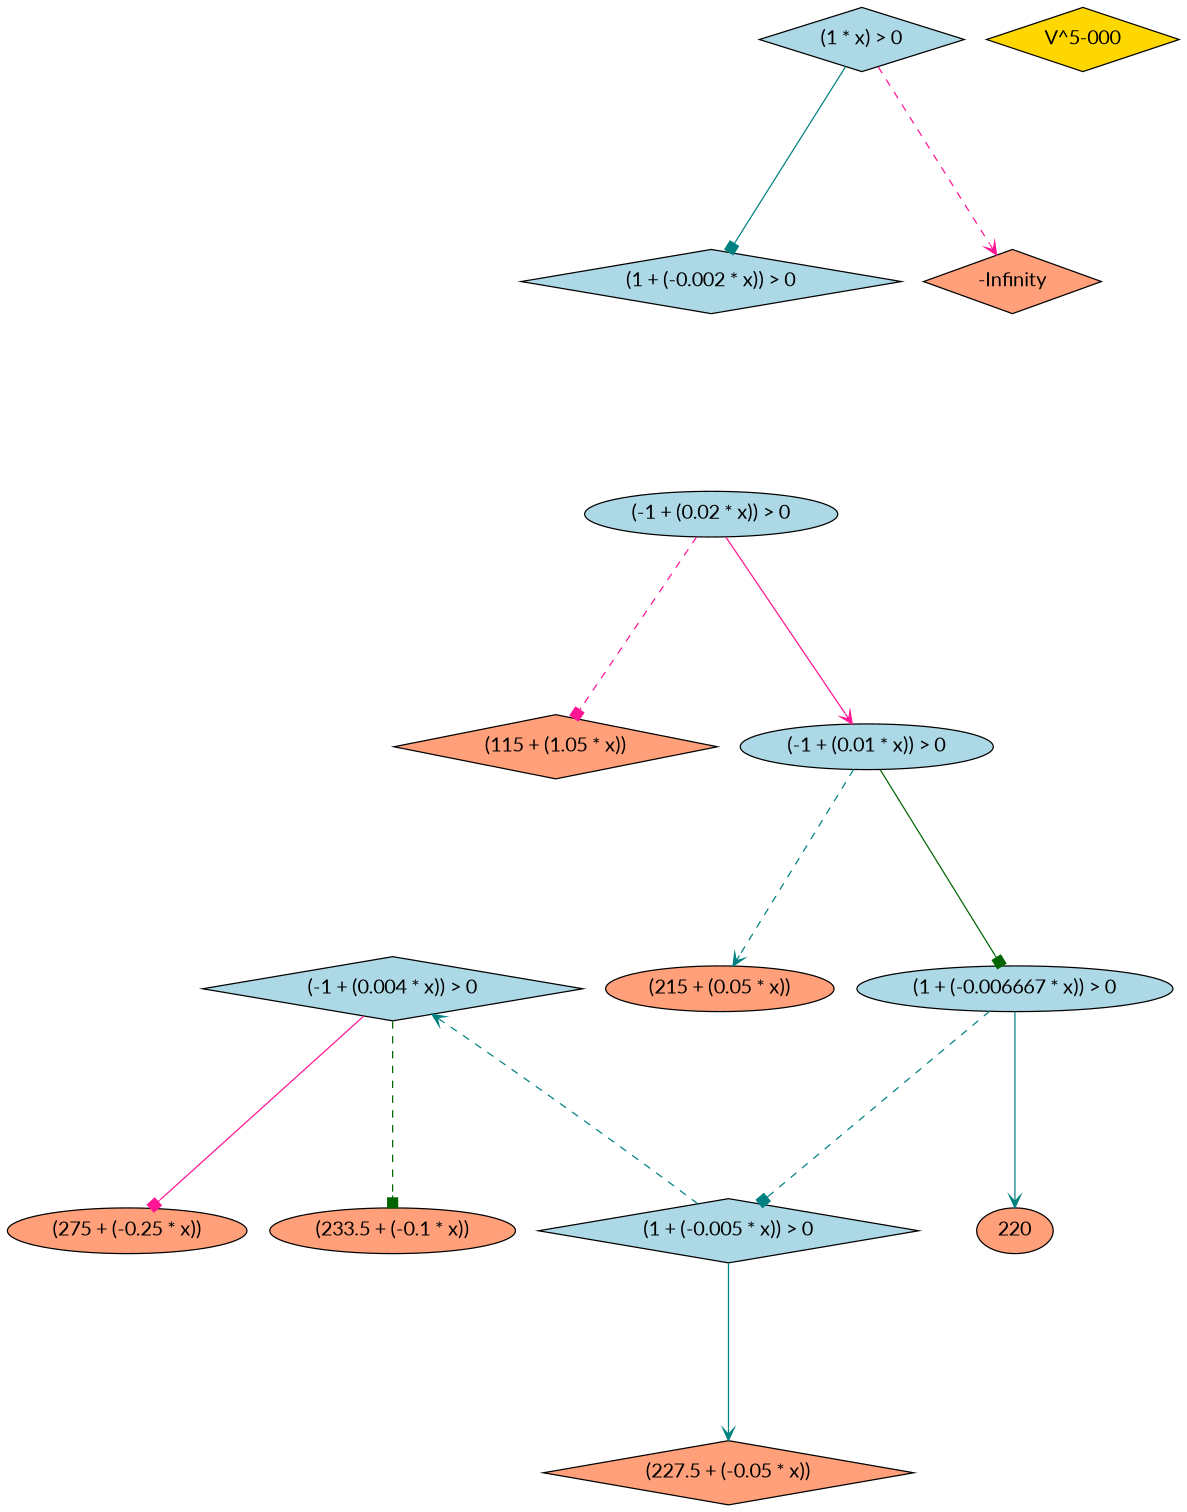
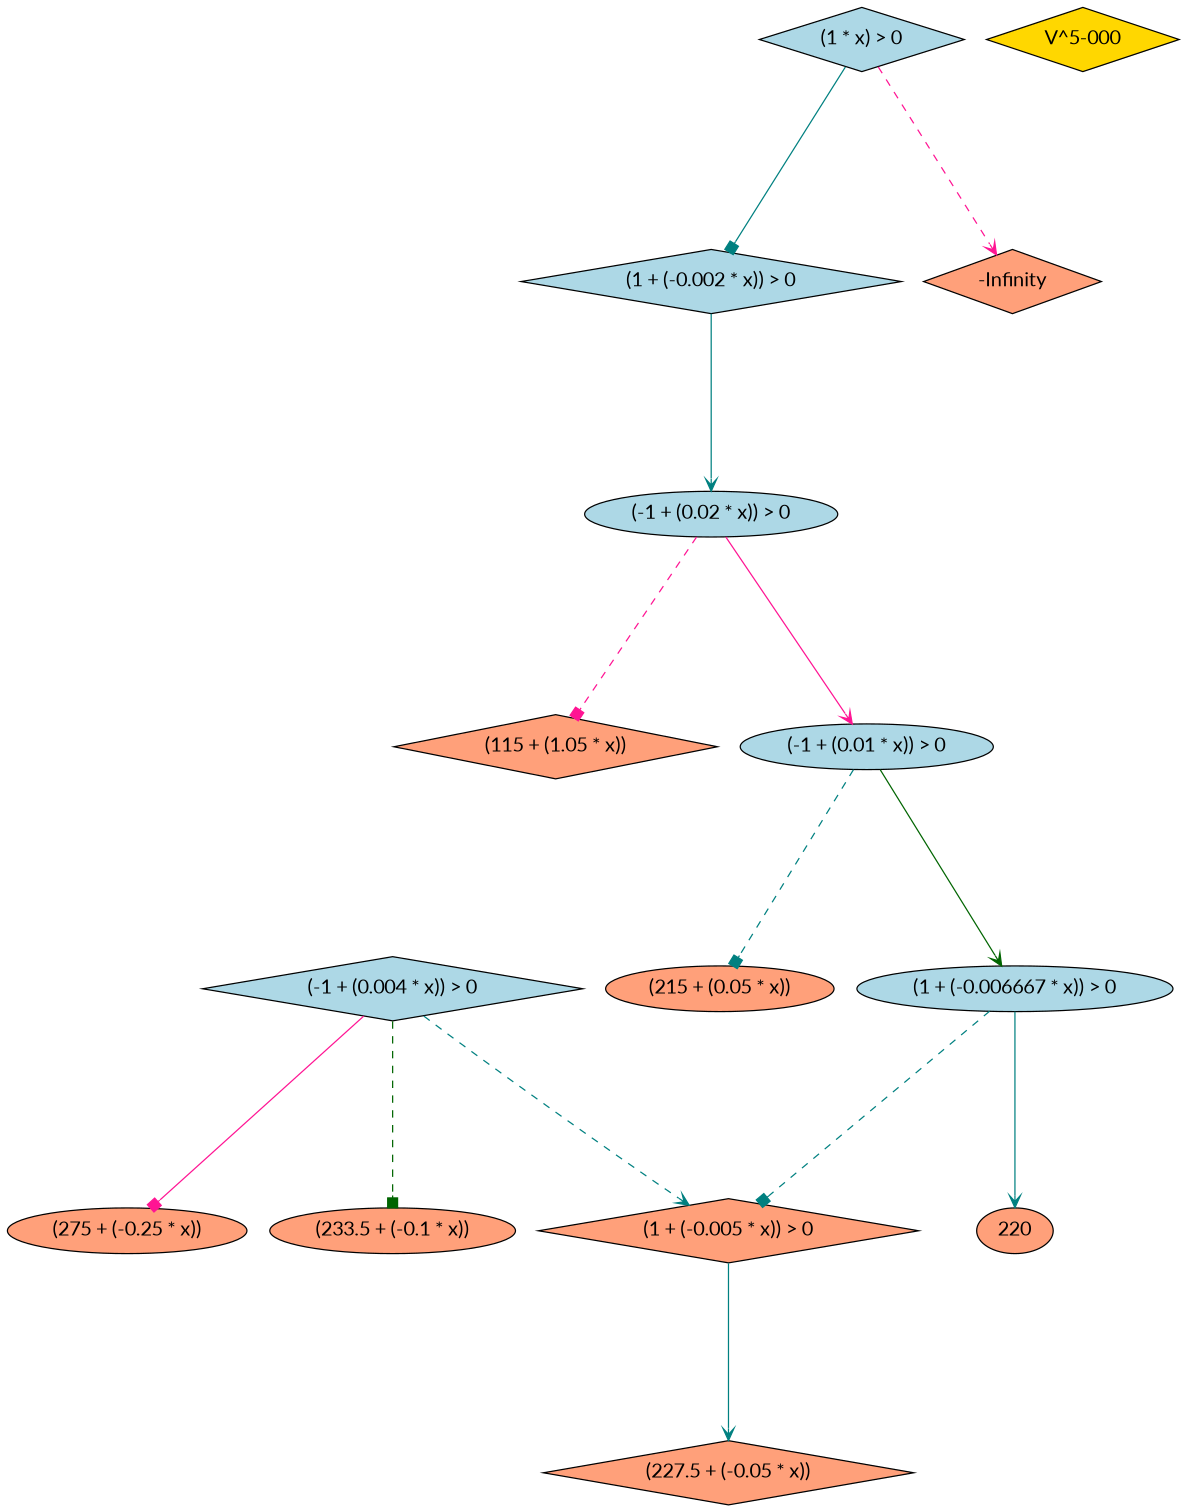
none -> (711, 396)
(797, 863) -> (797, 863)
(938, 863) -> (938, 863)
(571, 1111) -> (550, 1108)
(728, 1231) -> (728, 1231)
